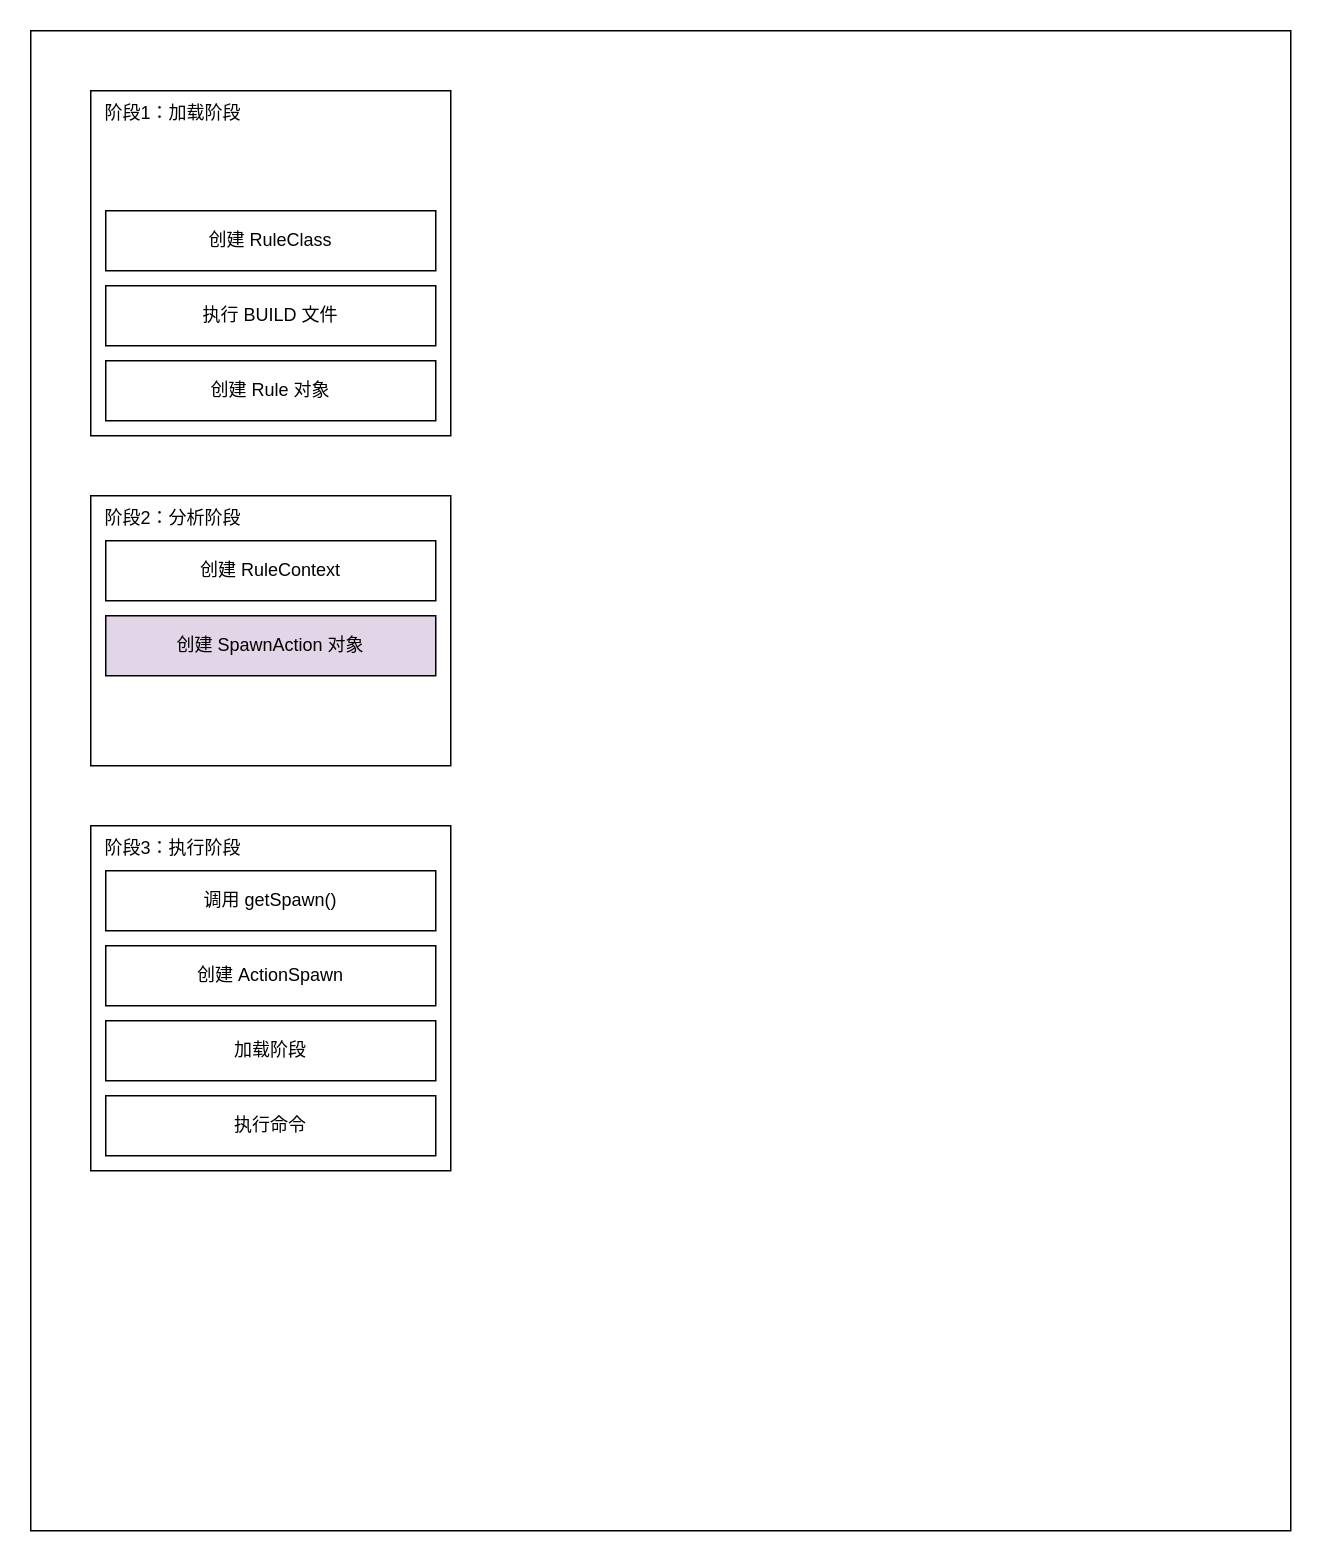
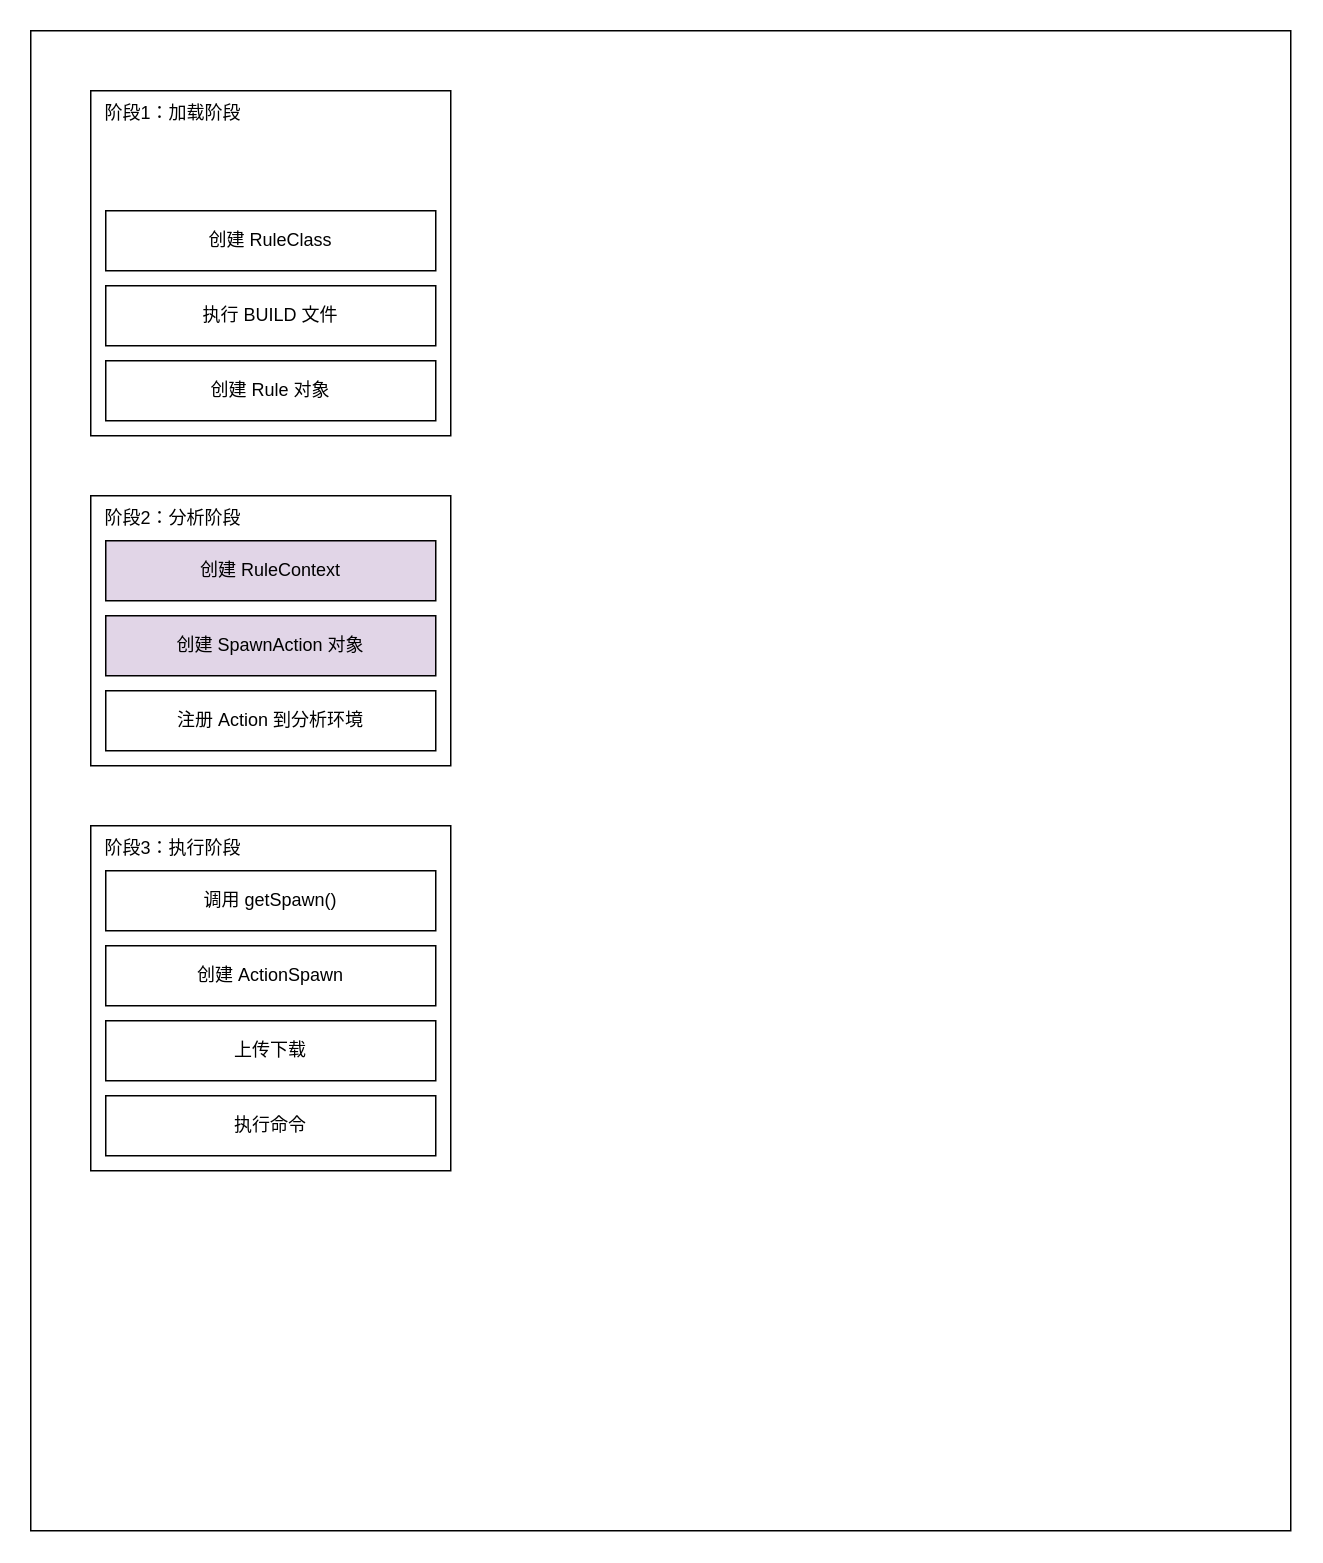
(271, 571) -> (271, 571)
none -> (271, 721)
(271, 1051) -> (271, 1051)
